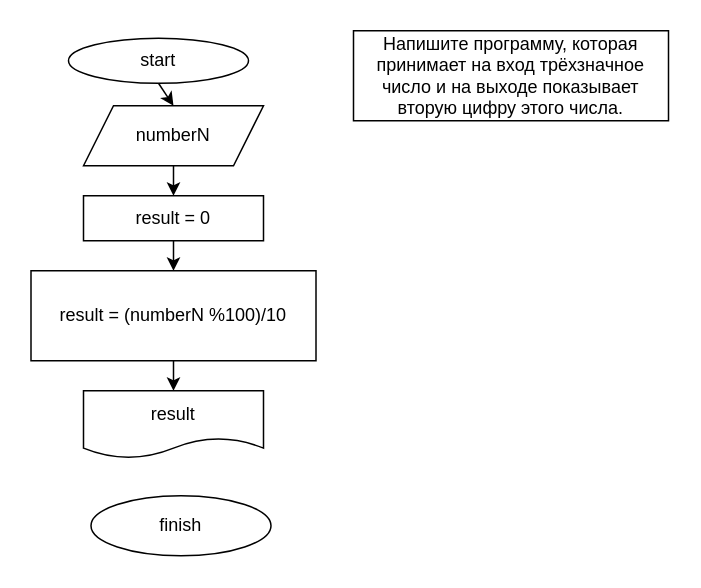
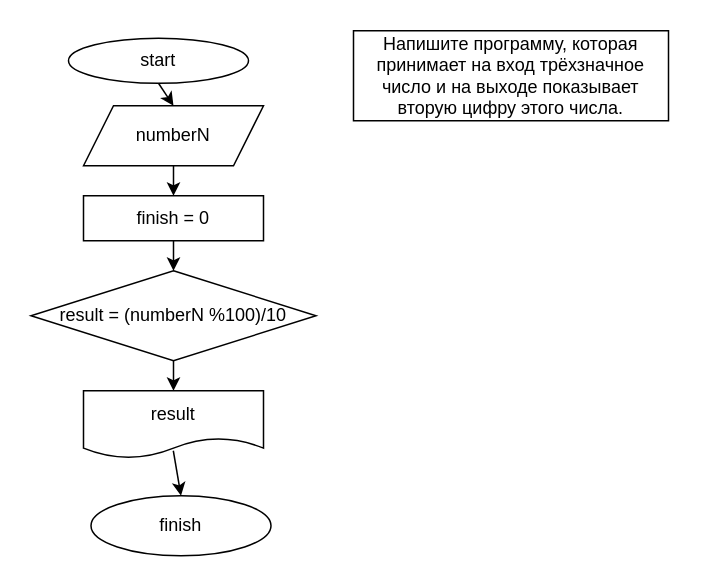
(173, 218) -> (173, 218)
(173, 316) -> (173, 316)
none -> (176, 469)
